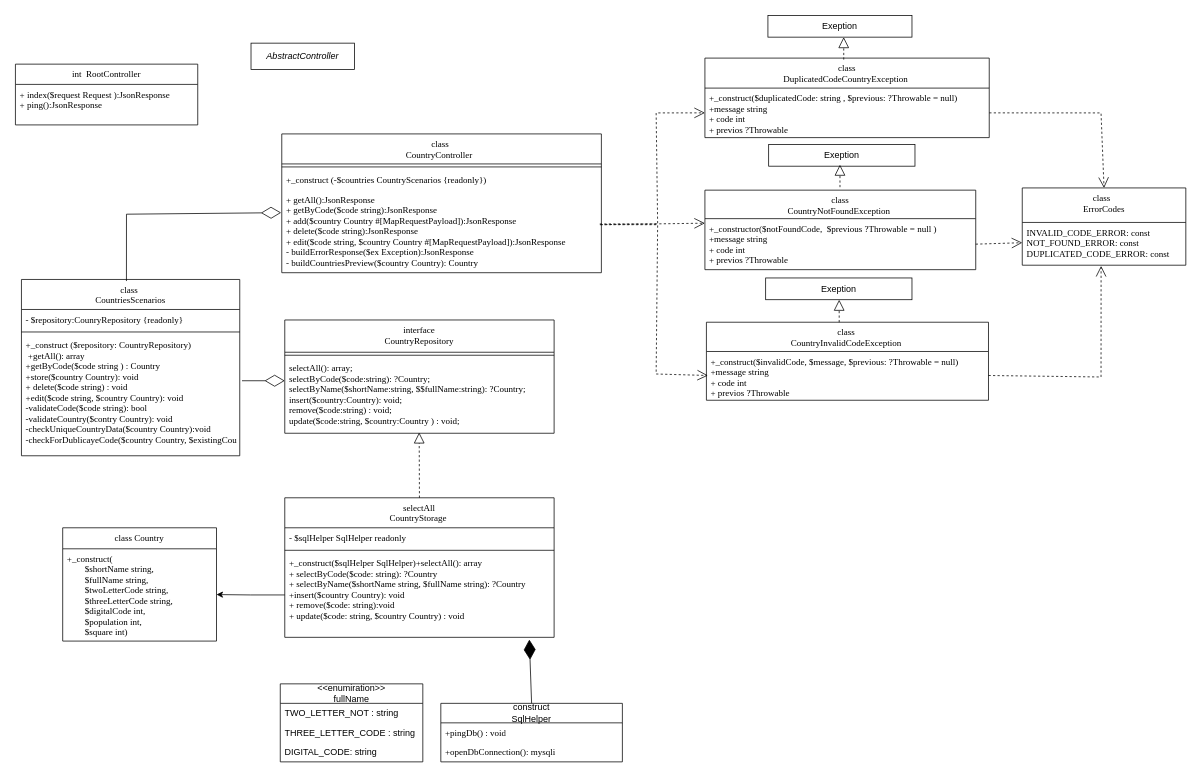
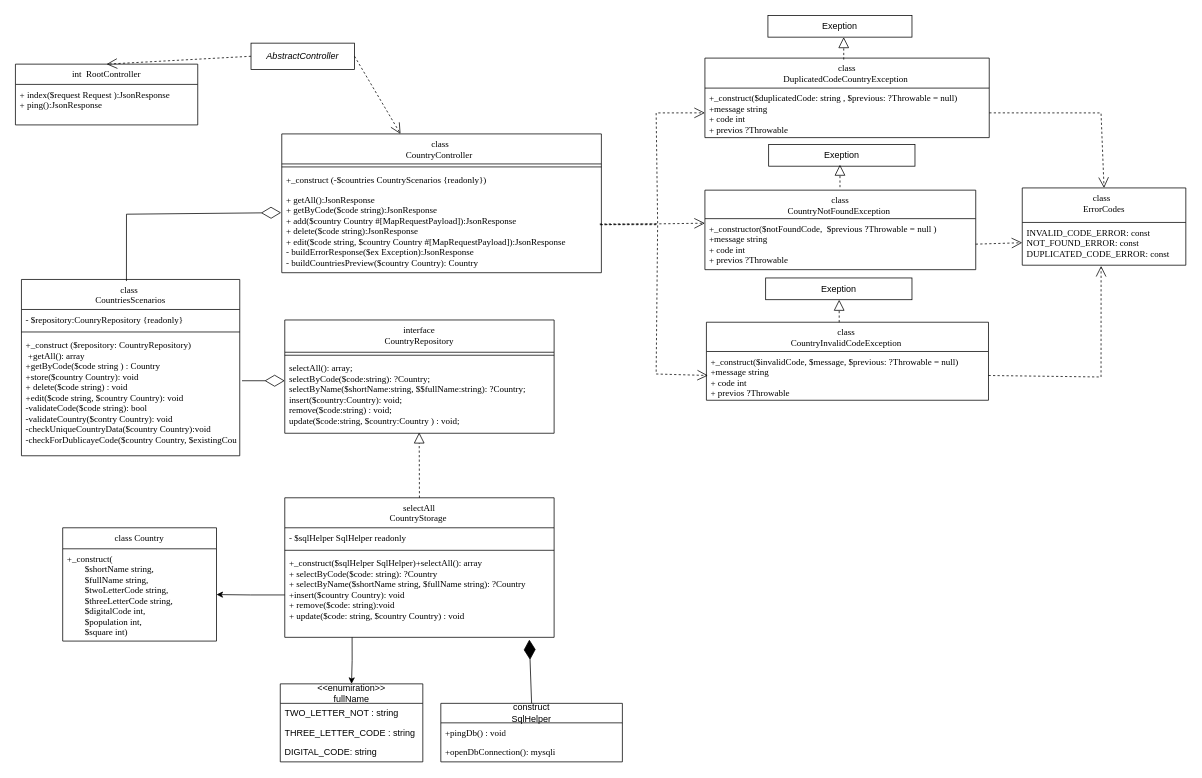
none -> (180, 60)
none -> (377, 94)
none -> (352, 674)
